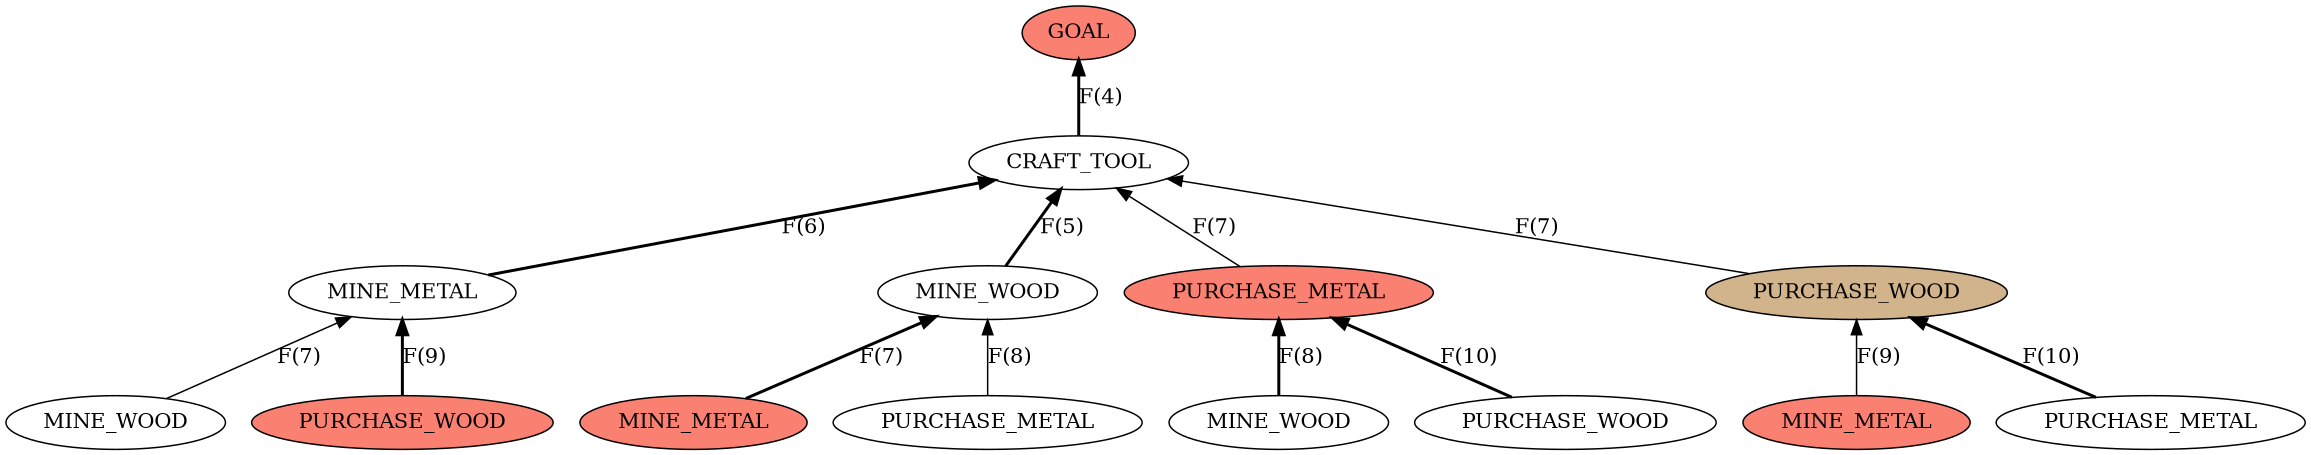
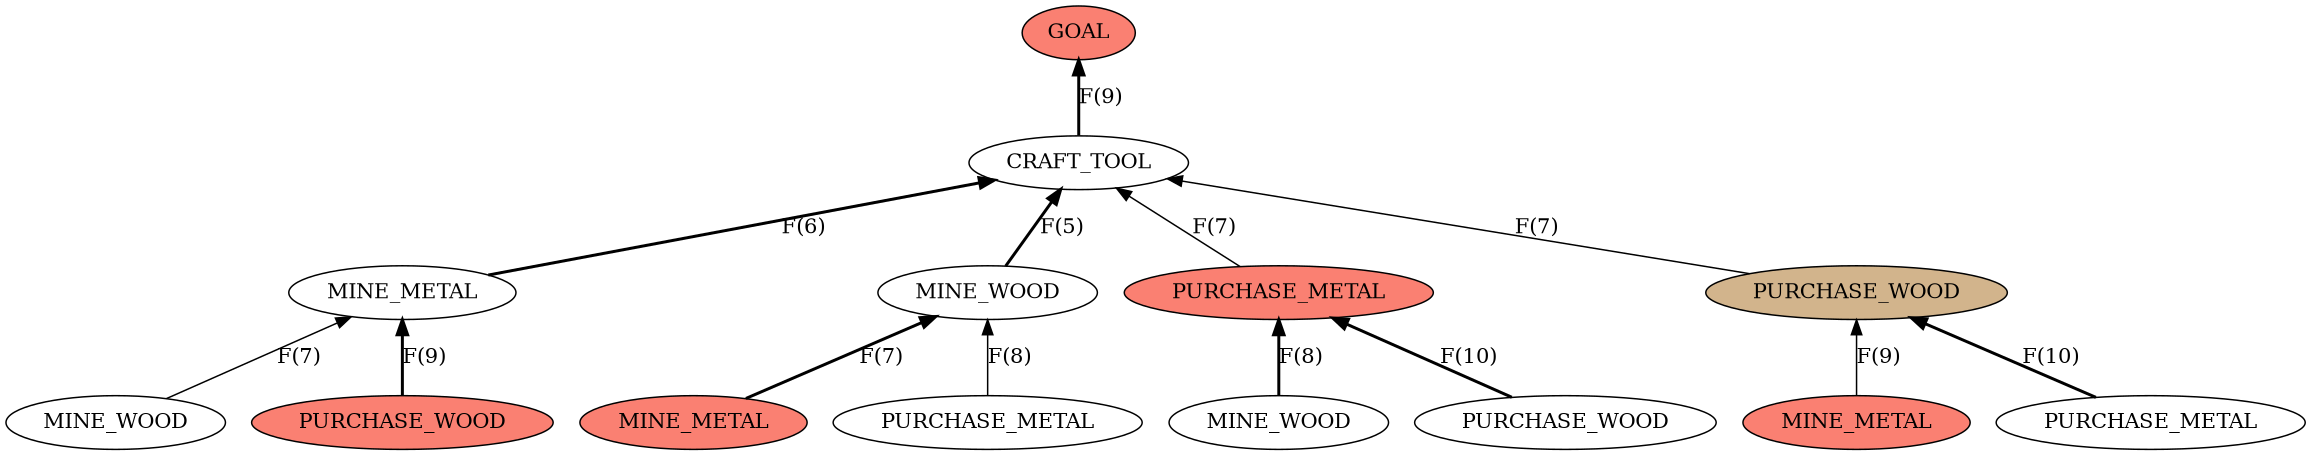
(1101, 98) -> (1101, 98)
